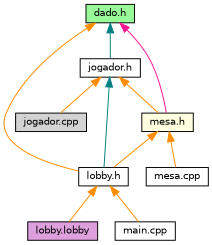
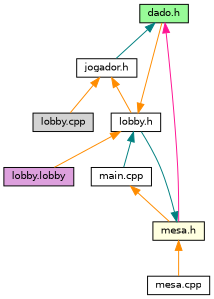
(142, 98) -> (154, 207)
(9, 107) -> (151, 63)
(51, 122) -> (63, 122)
(107, 127) -> (124, 100)
(132, 153) -> (162, 170)
(127, 208) -> (127, 154)
